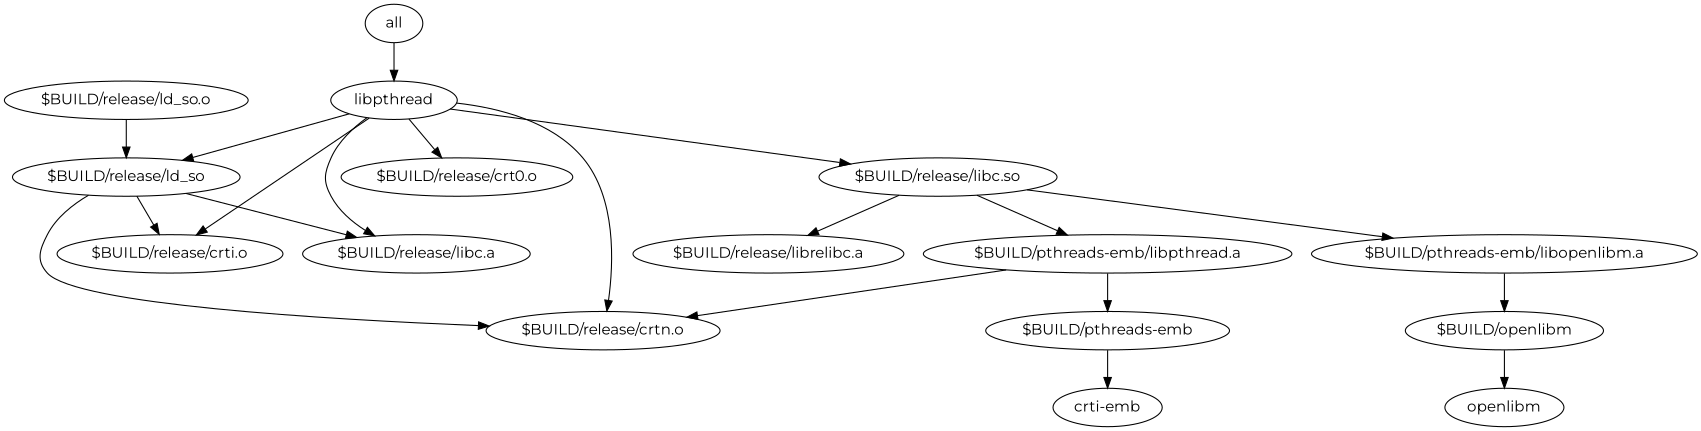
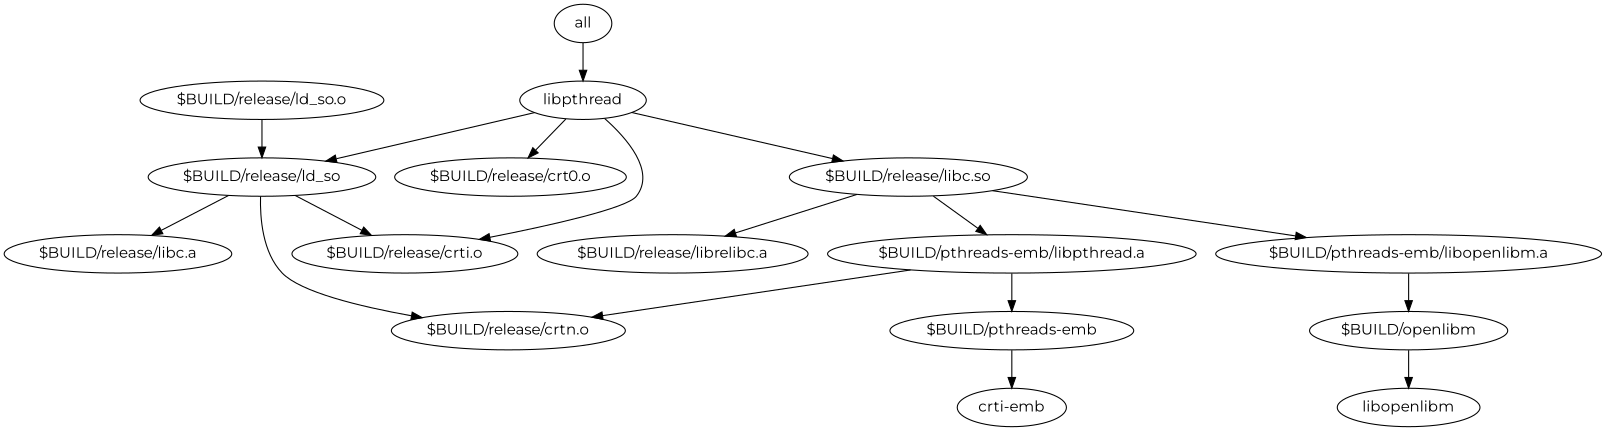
(585, 161) -> none
(326, 174) -> none
(1504, 407) -> (1409, 407)
